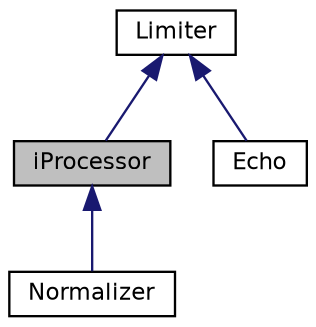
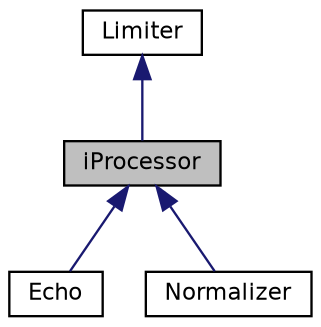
(225, 108) -> (92, 239)
